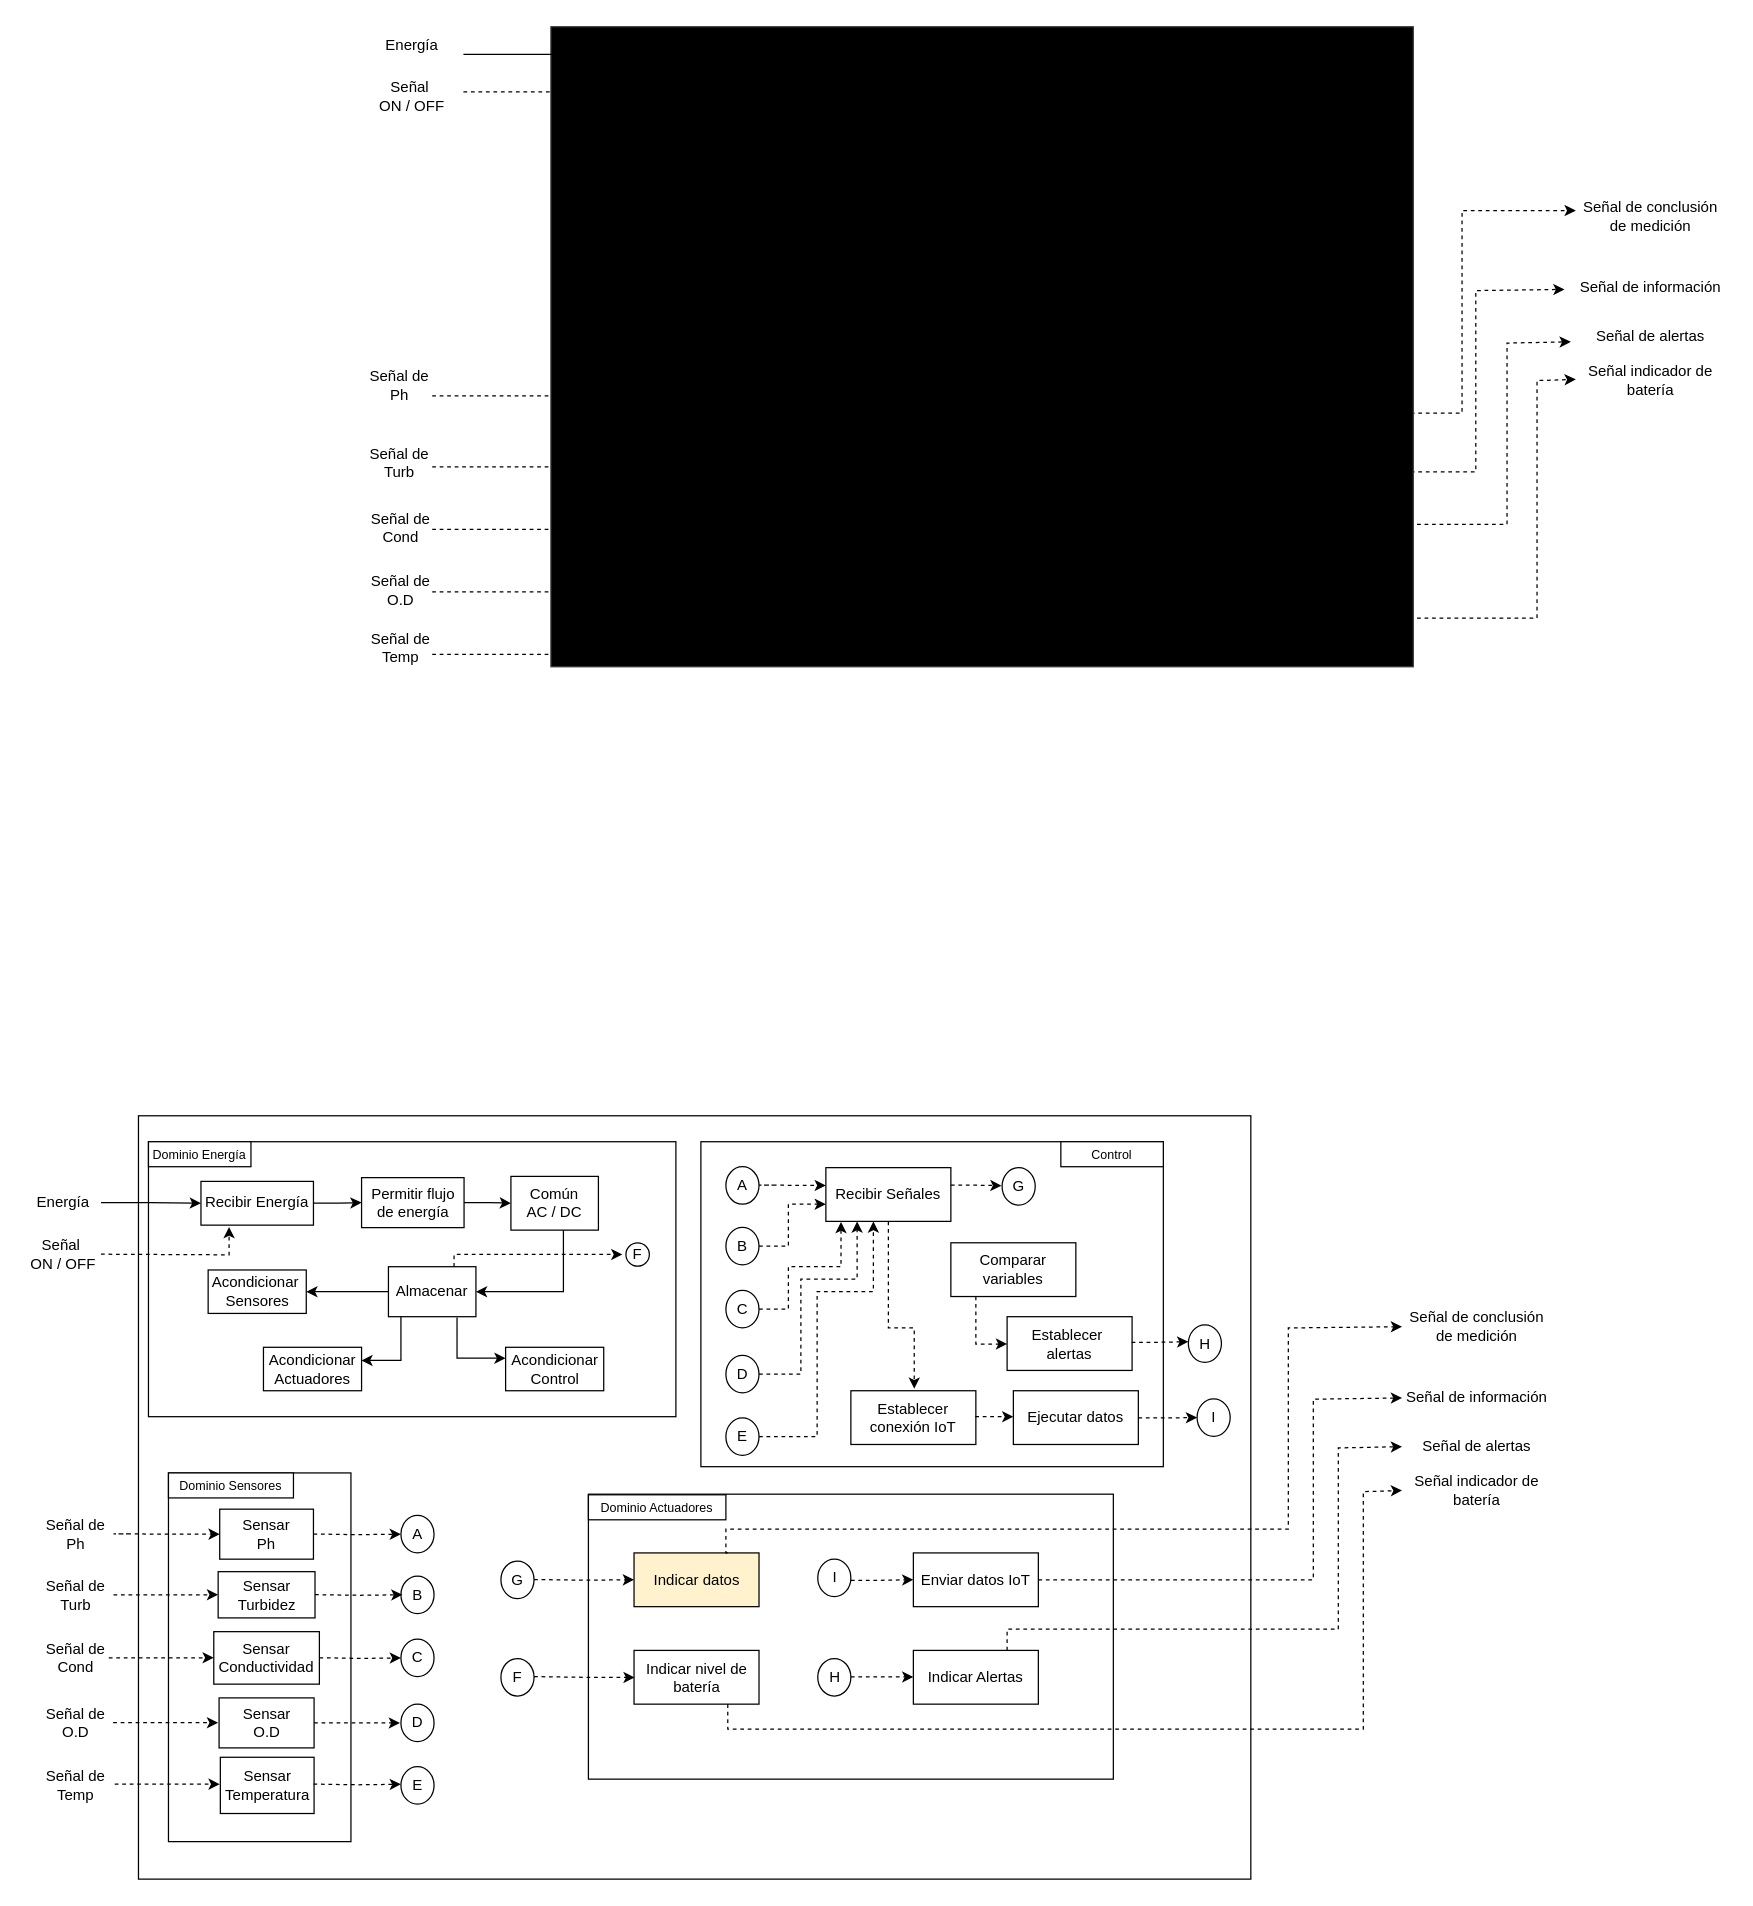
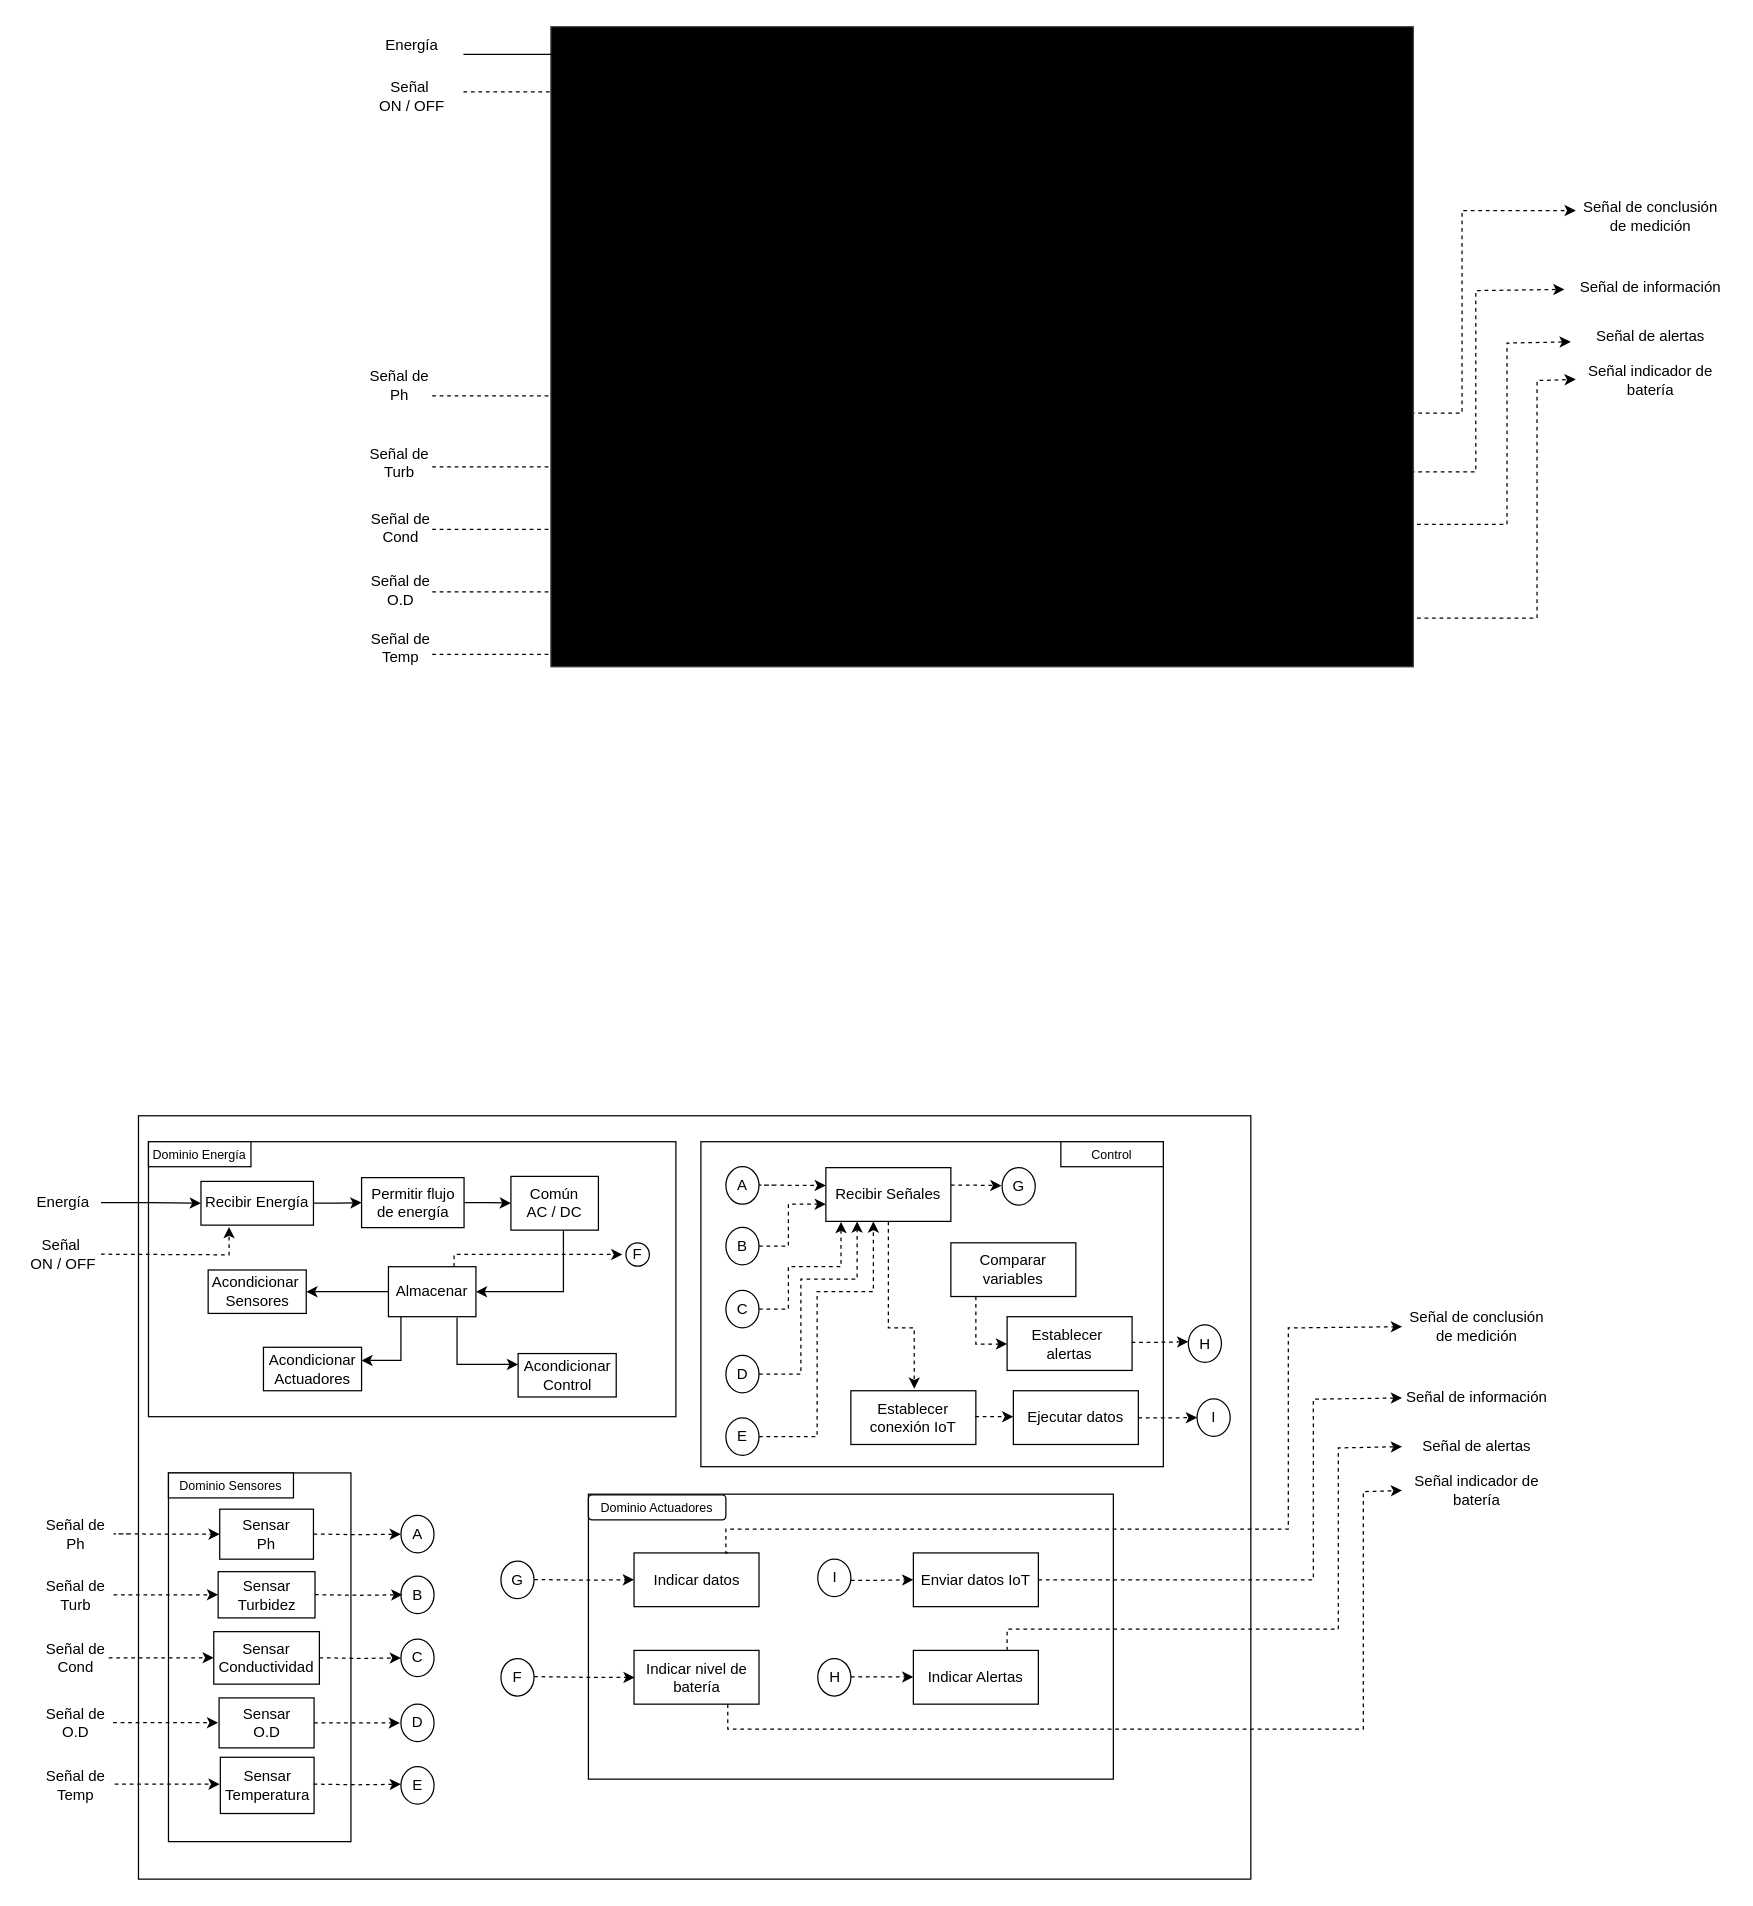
(554, 1369) -> (567, 1375)
(657, 1508) -> (657, 1508)
(696, 1580) -> (696, 1580)
